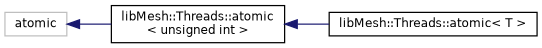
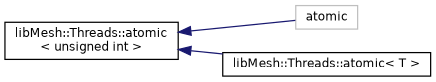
(96, 24) -> (243, 26)
